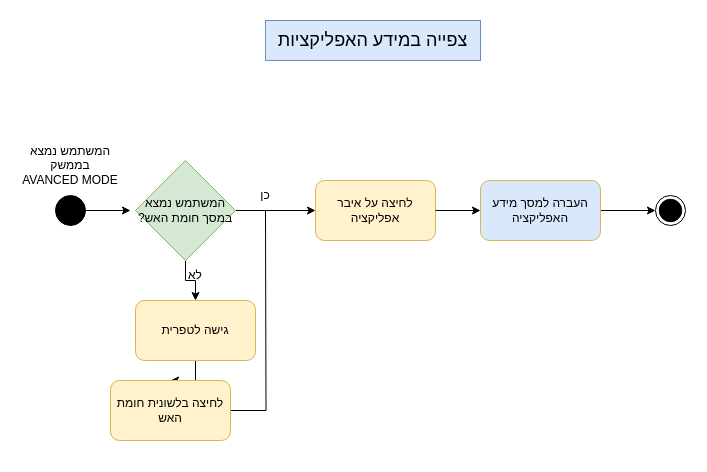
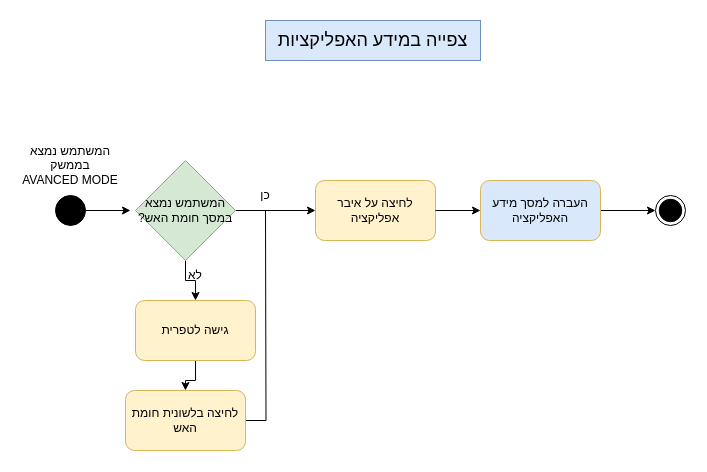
(171, 411) -> (186, 421)
